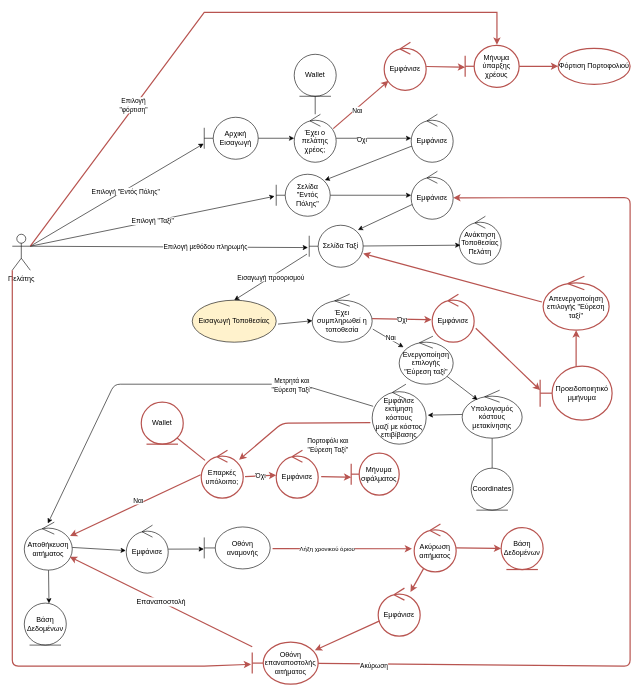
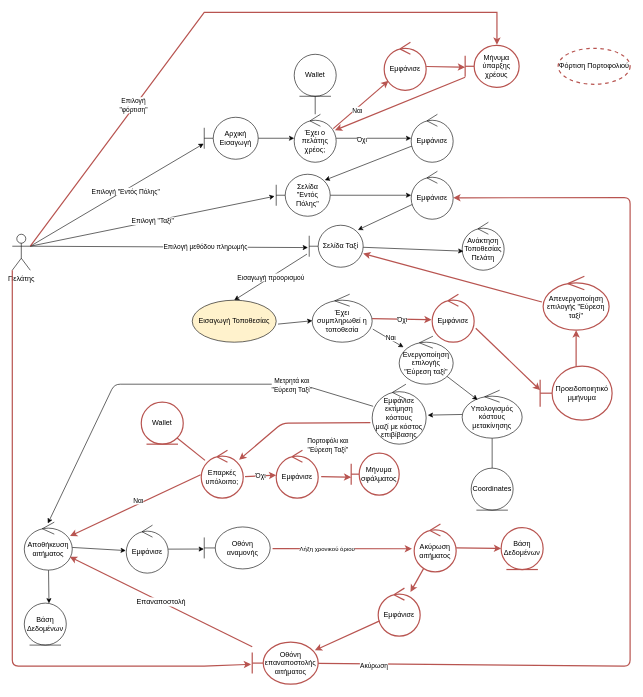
(536, 66) -> (403, 103)
(594, 66) -> (594, 66)
(480, 240) -> (483, 246)
